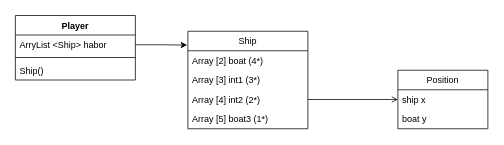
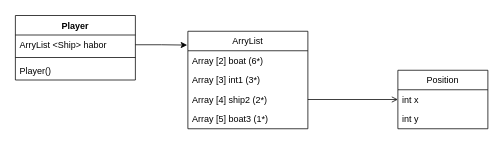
(248, 41) -> (248, 41)
(236, 61) -> (236, 61)
(33, 71) -> (38, 71)
(235, 100) -> (238, 100)
(415, 100) -> (412, 100)
(416, 119) -> (412, 119)
